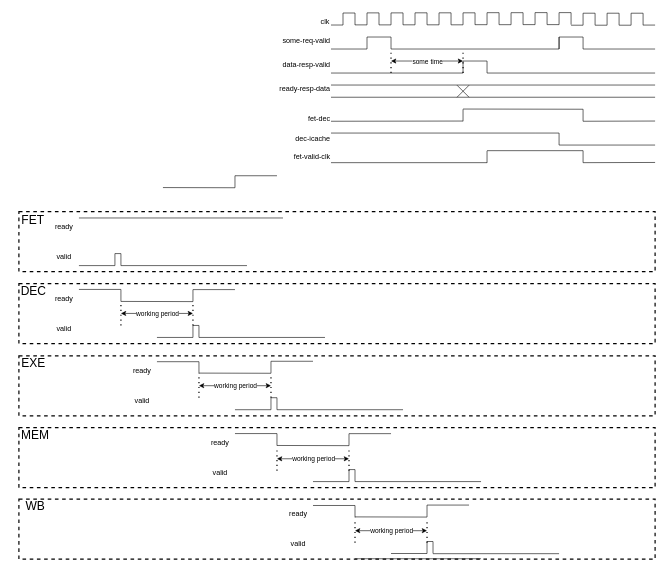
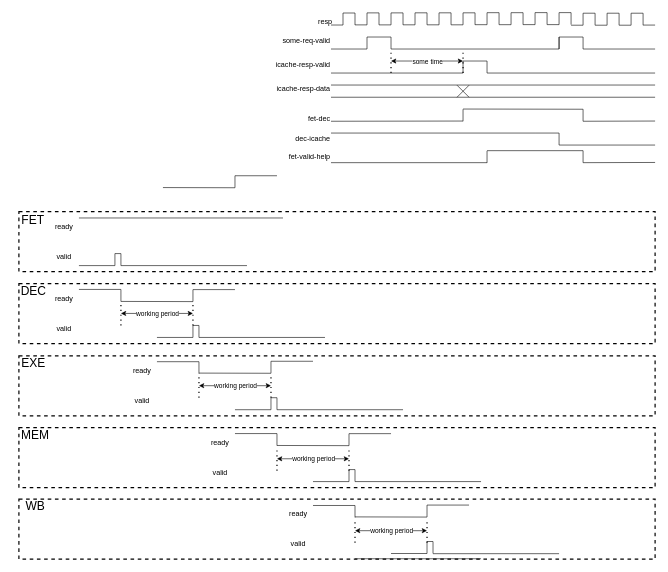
(325, 22) -> (325, 22)
(302, 65) -> (299, 65)
(300, 89) -> (299, 89)
(307, 157) -> (305, 157)
